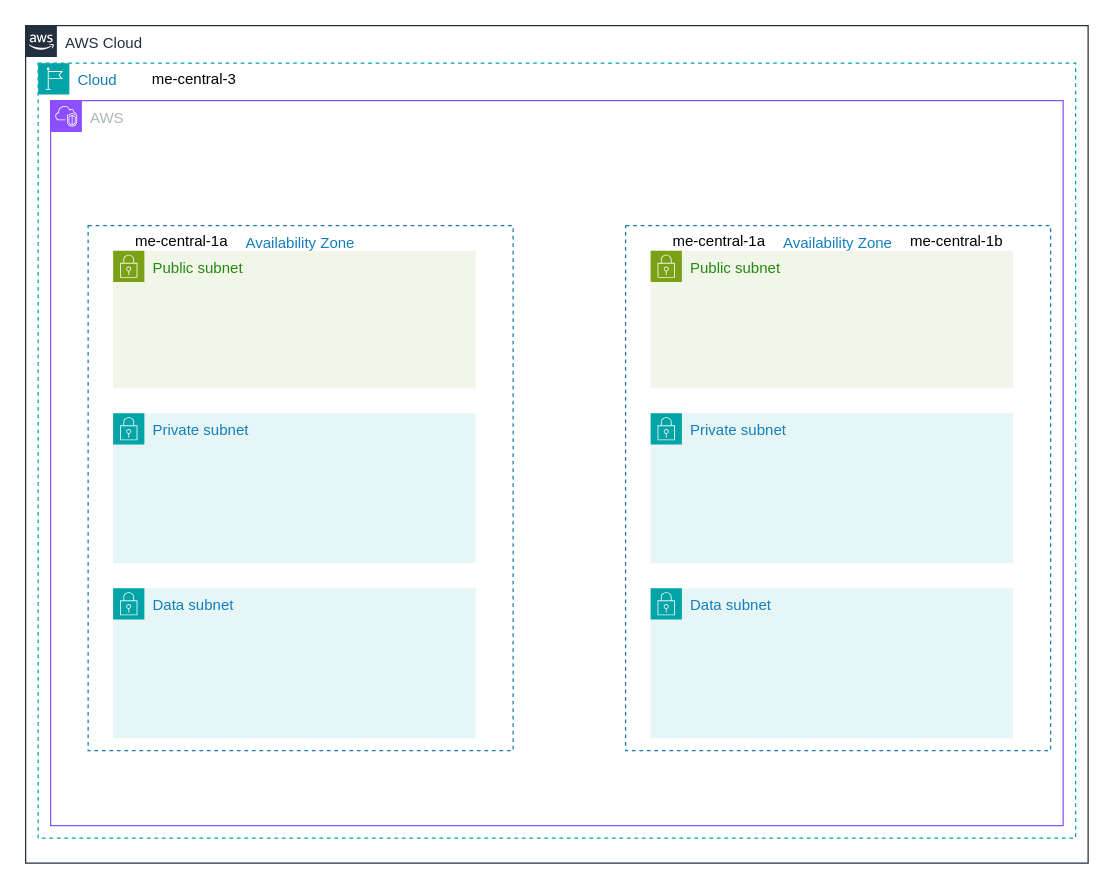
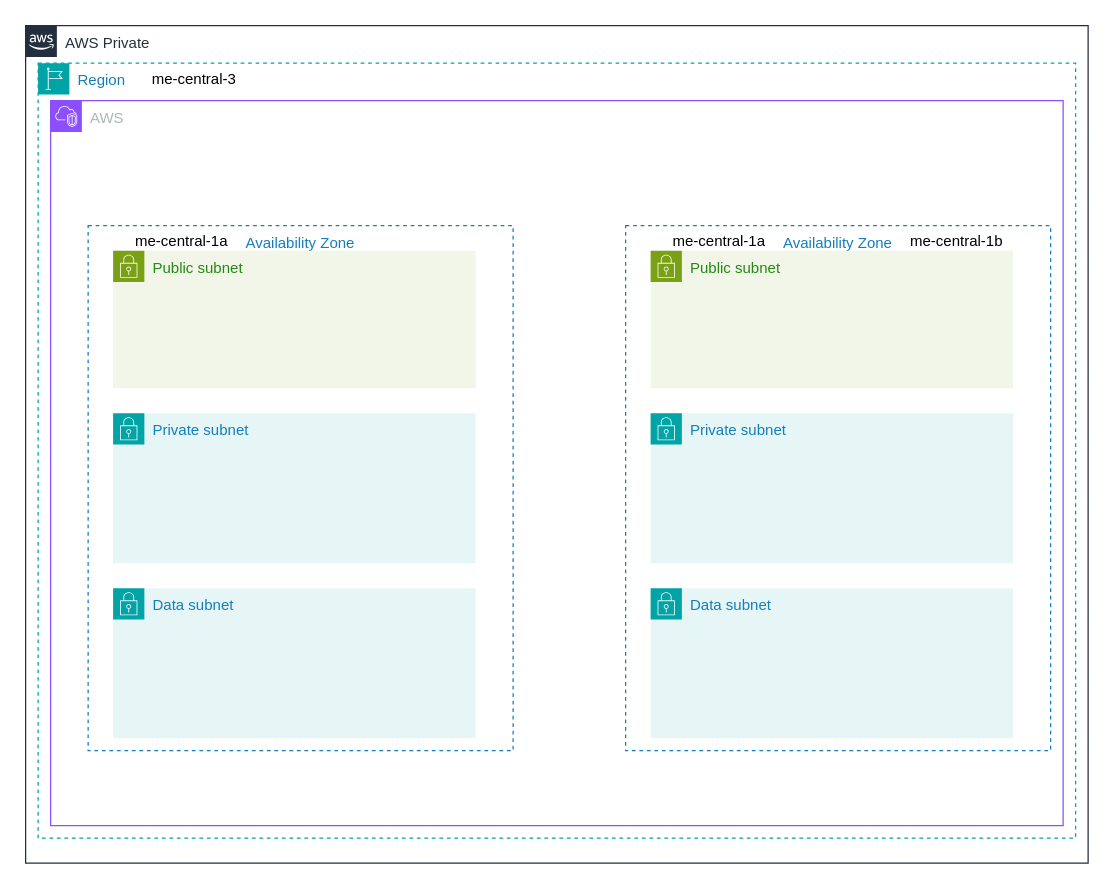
(100, 43) -> (108, 43)
(97, 81) -> (101, 81)
